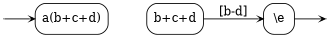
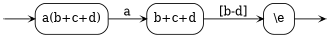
none -> (125, 19)
